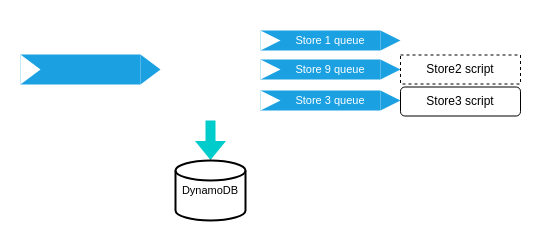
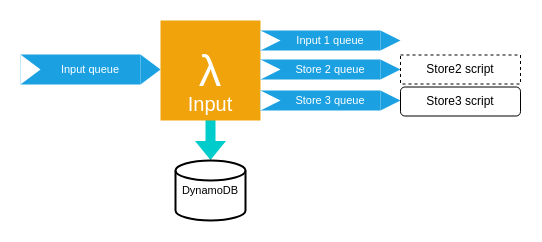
(331, 41) -> (331, 41)
none -> (91, 70)
(331, 70) -> (331, 70)
(211, 71) -> (211, 71)
(211, 96) -> (211, 96)
